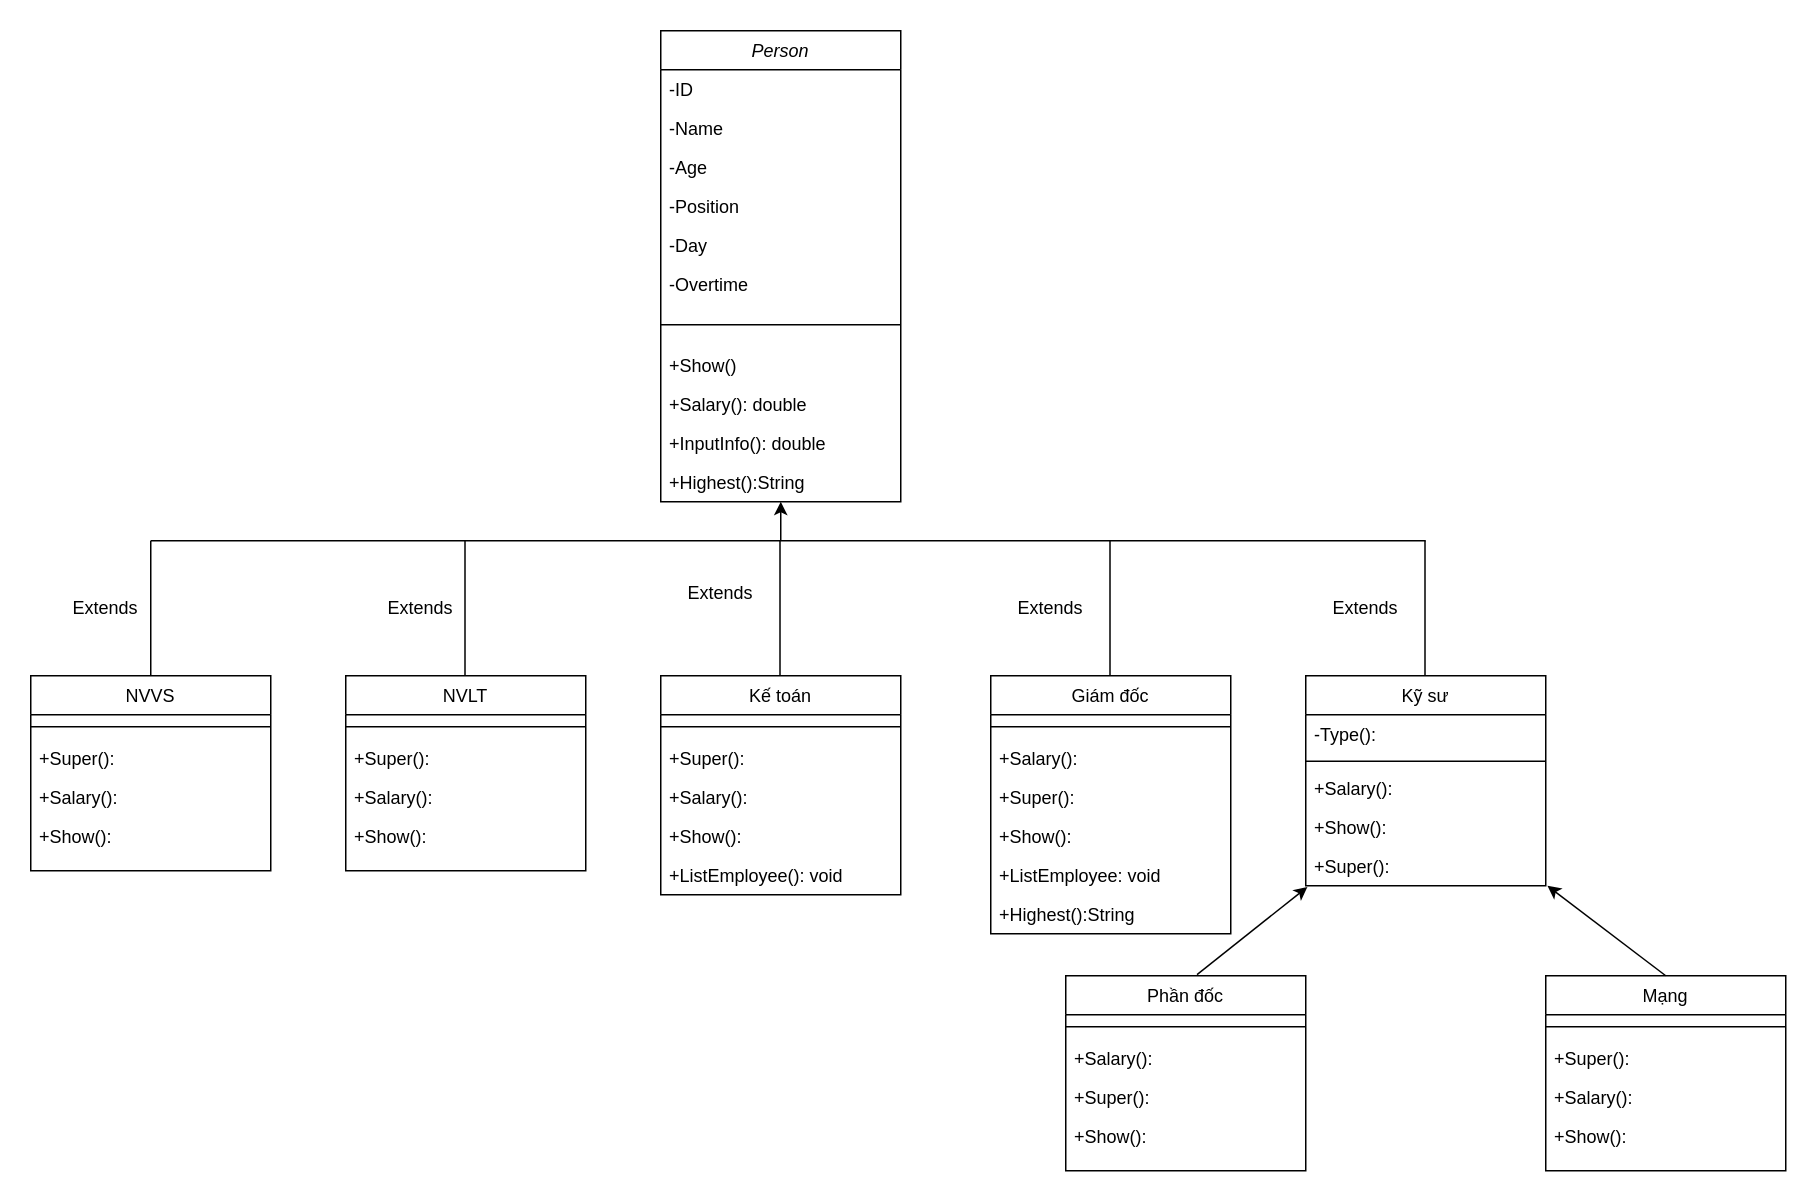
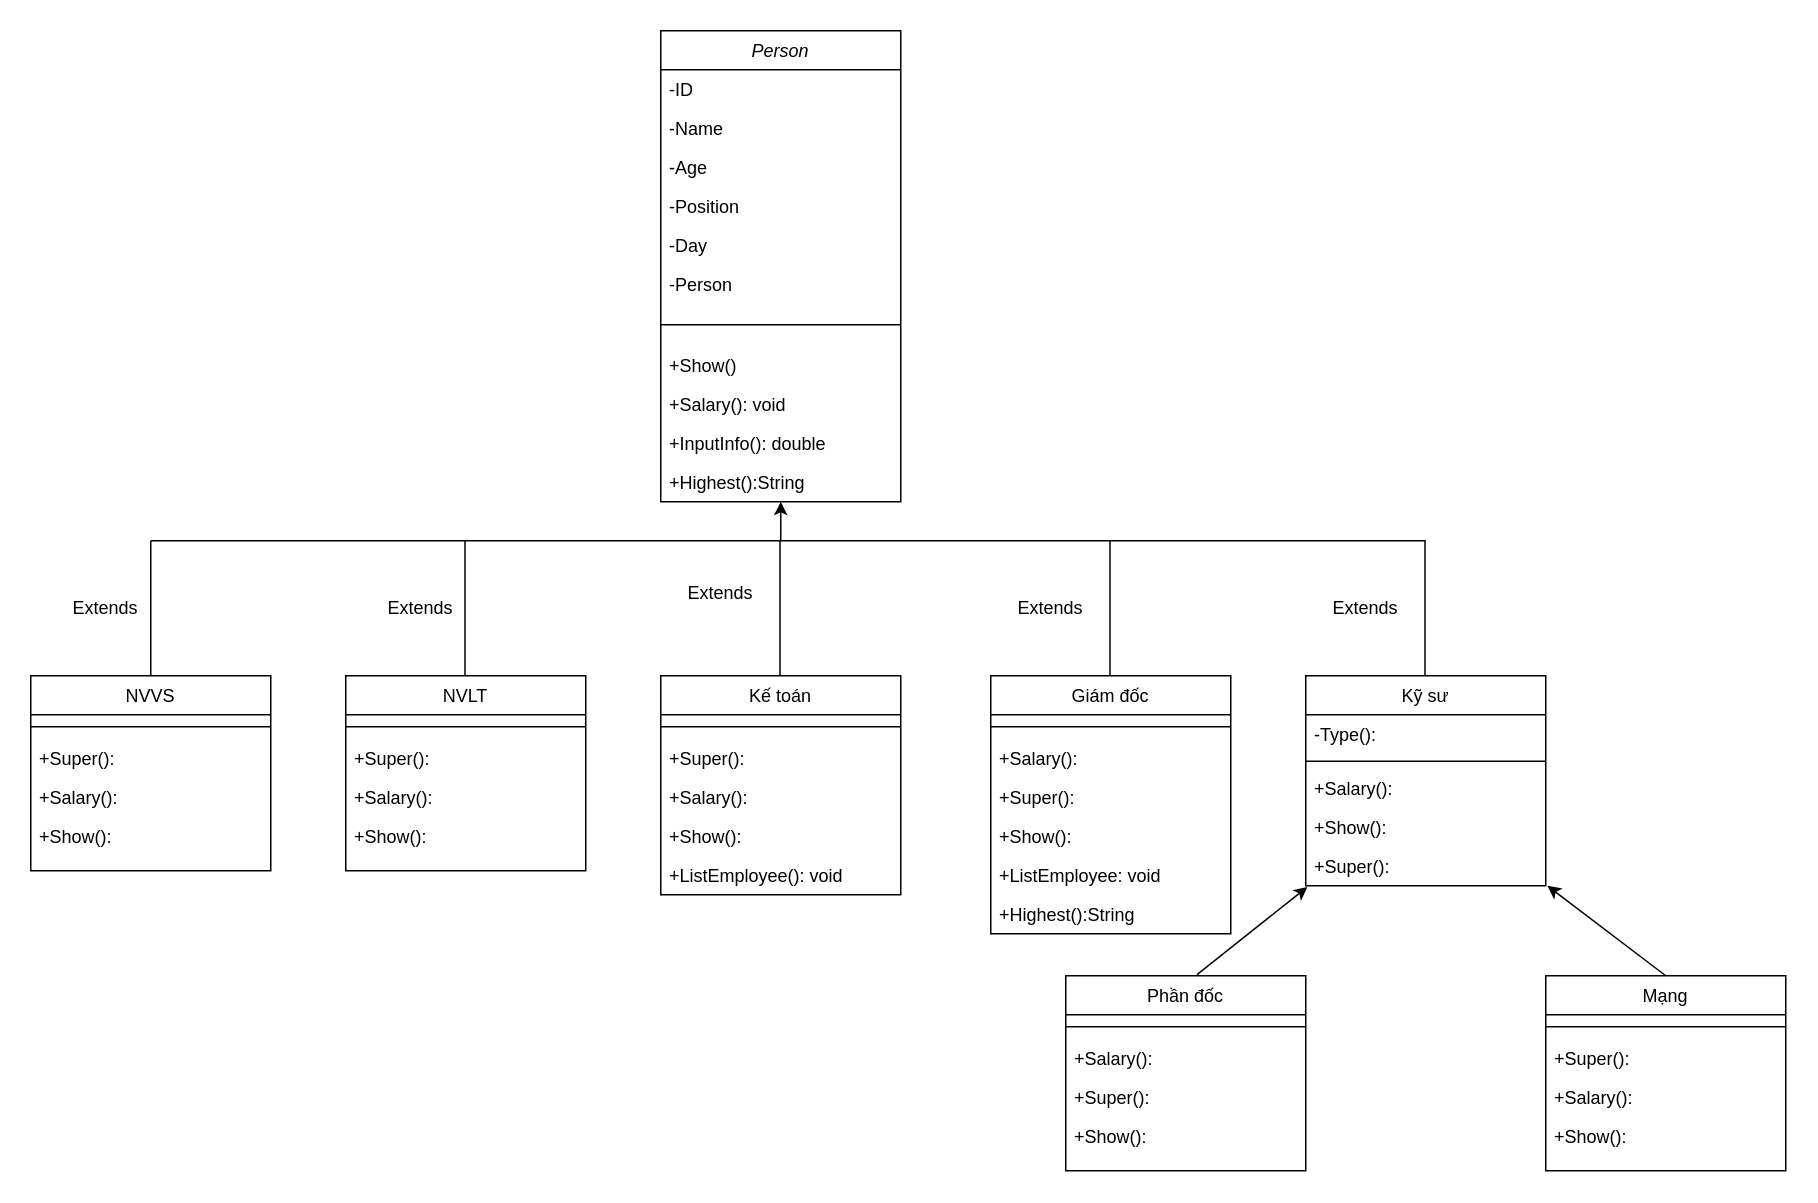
(712, 285) -> (704, 285)
(745, 405) -> (735, 405)
